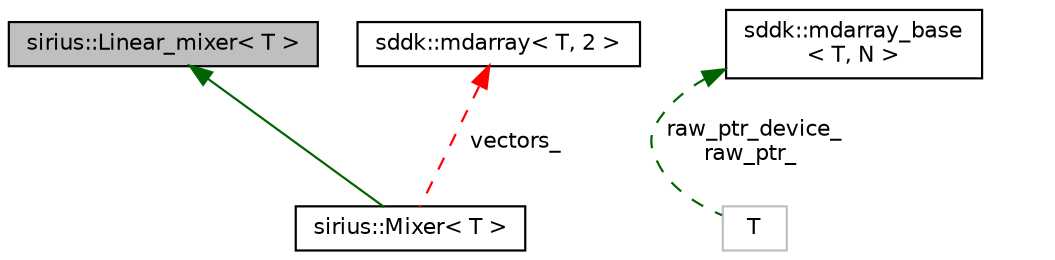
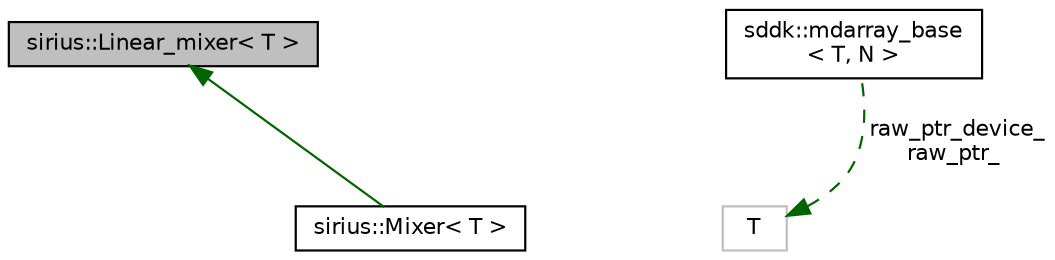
(499, 44) -> none
(653, 152) -> (858, 153)
